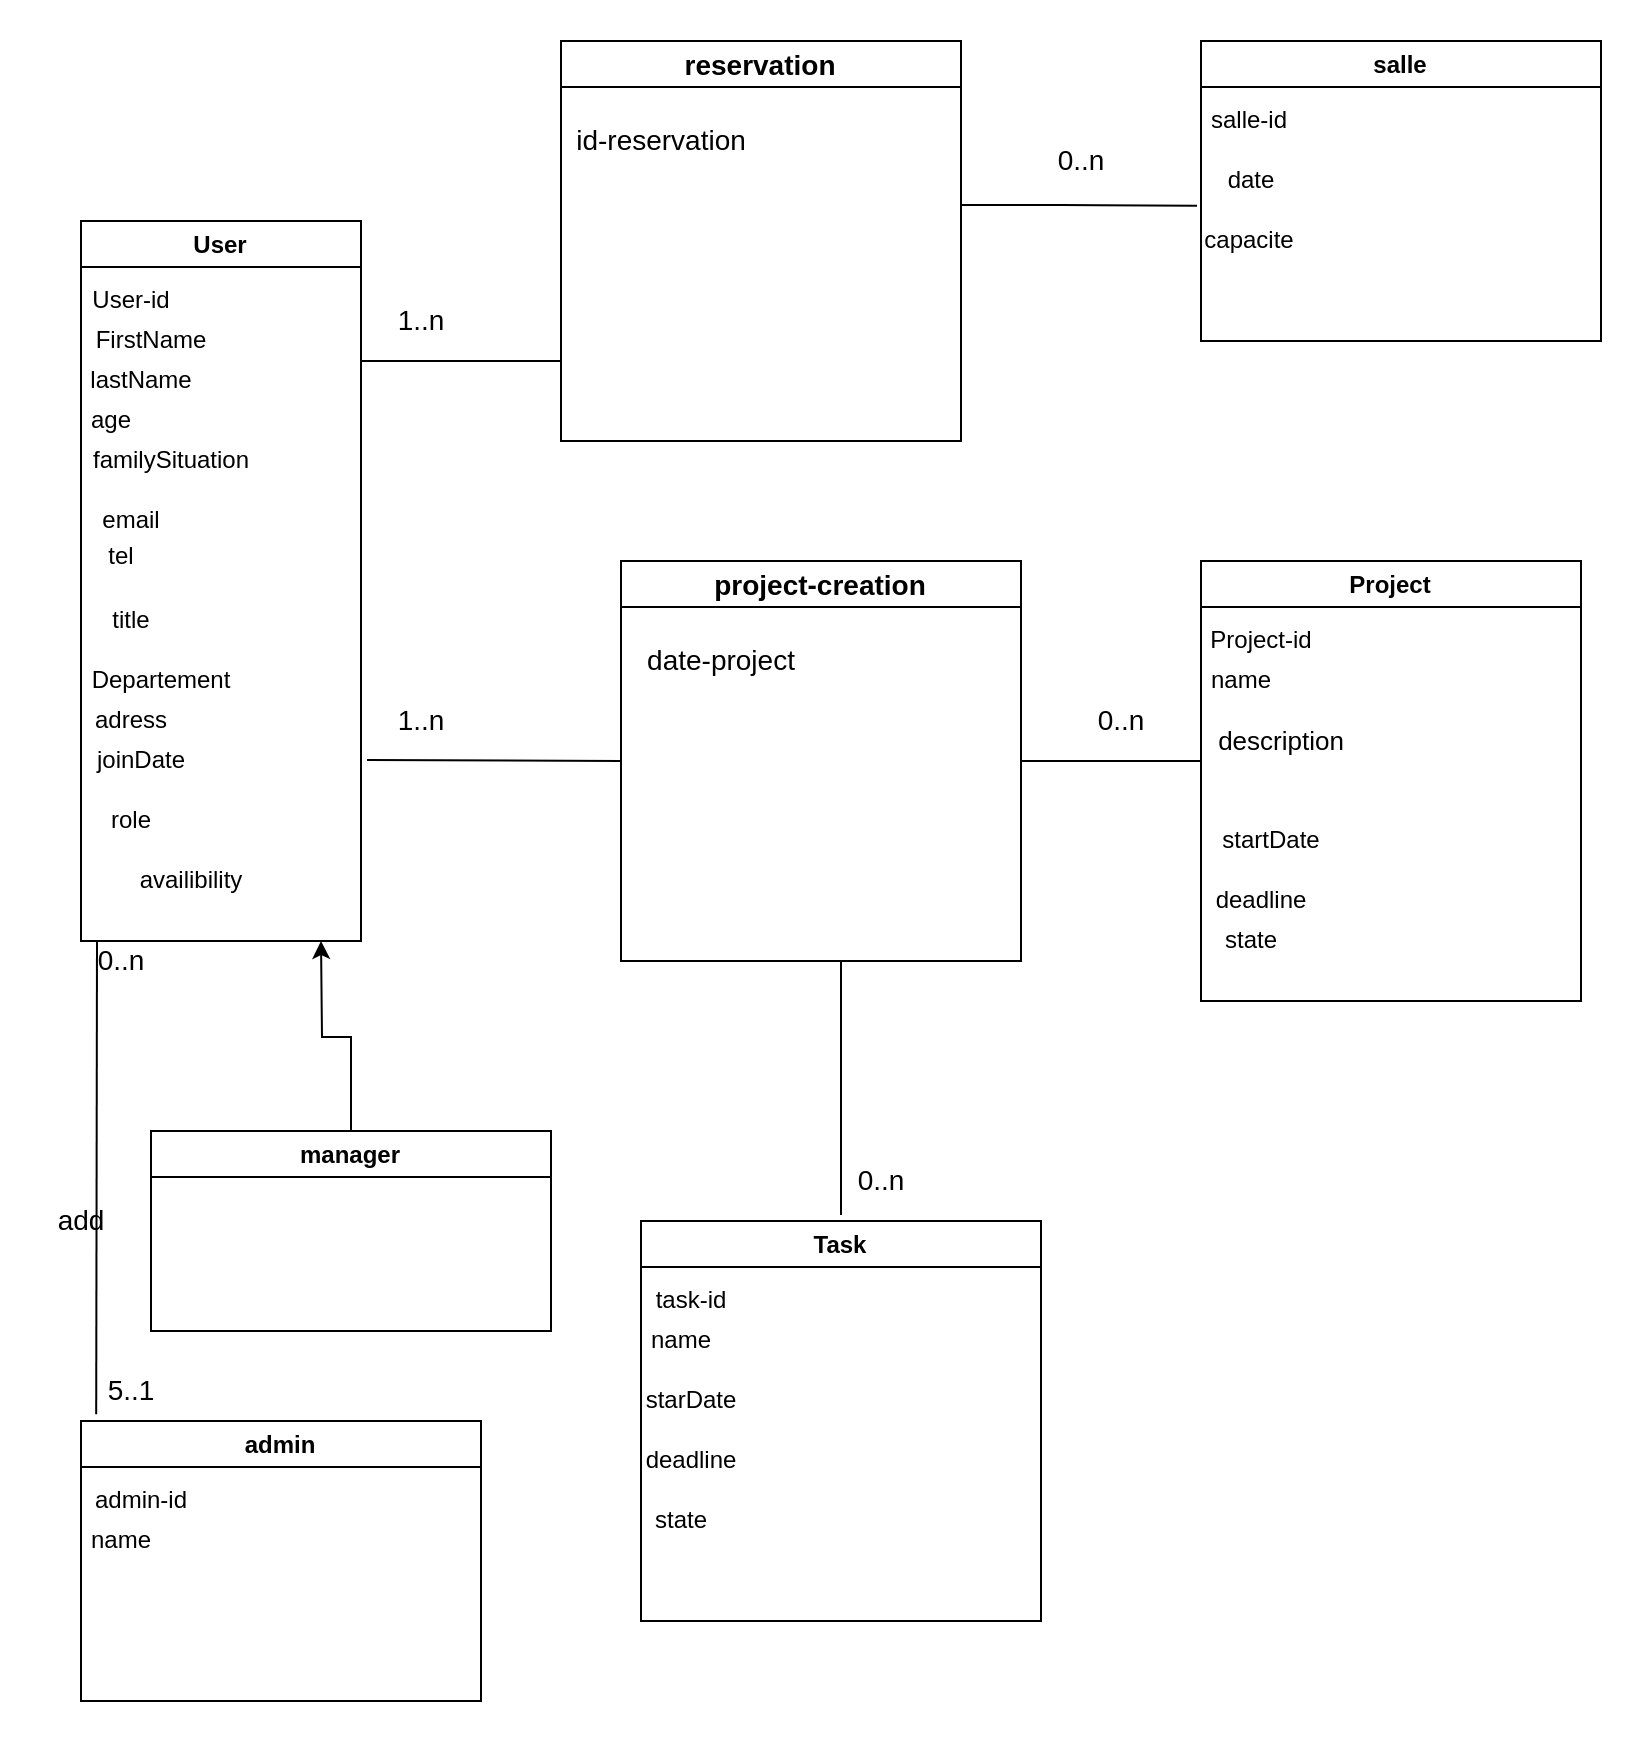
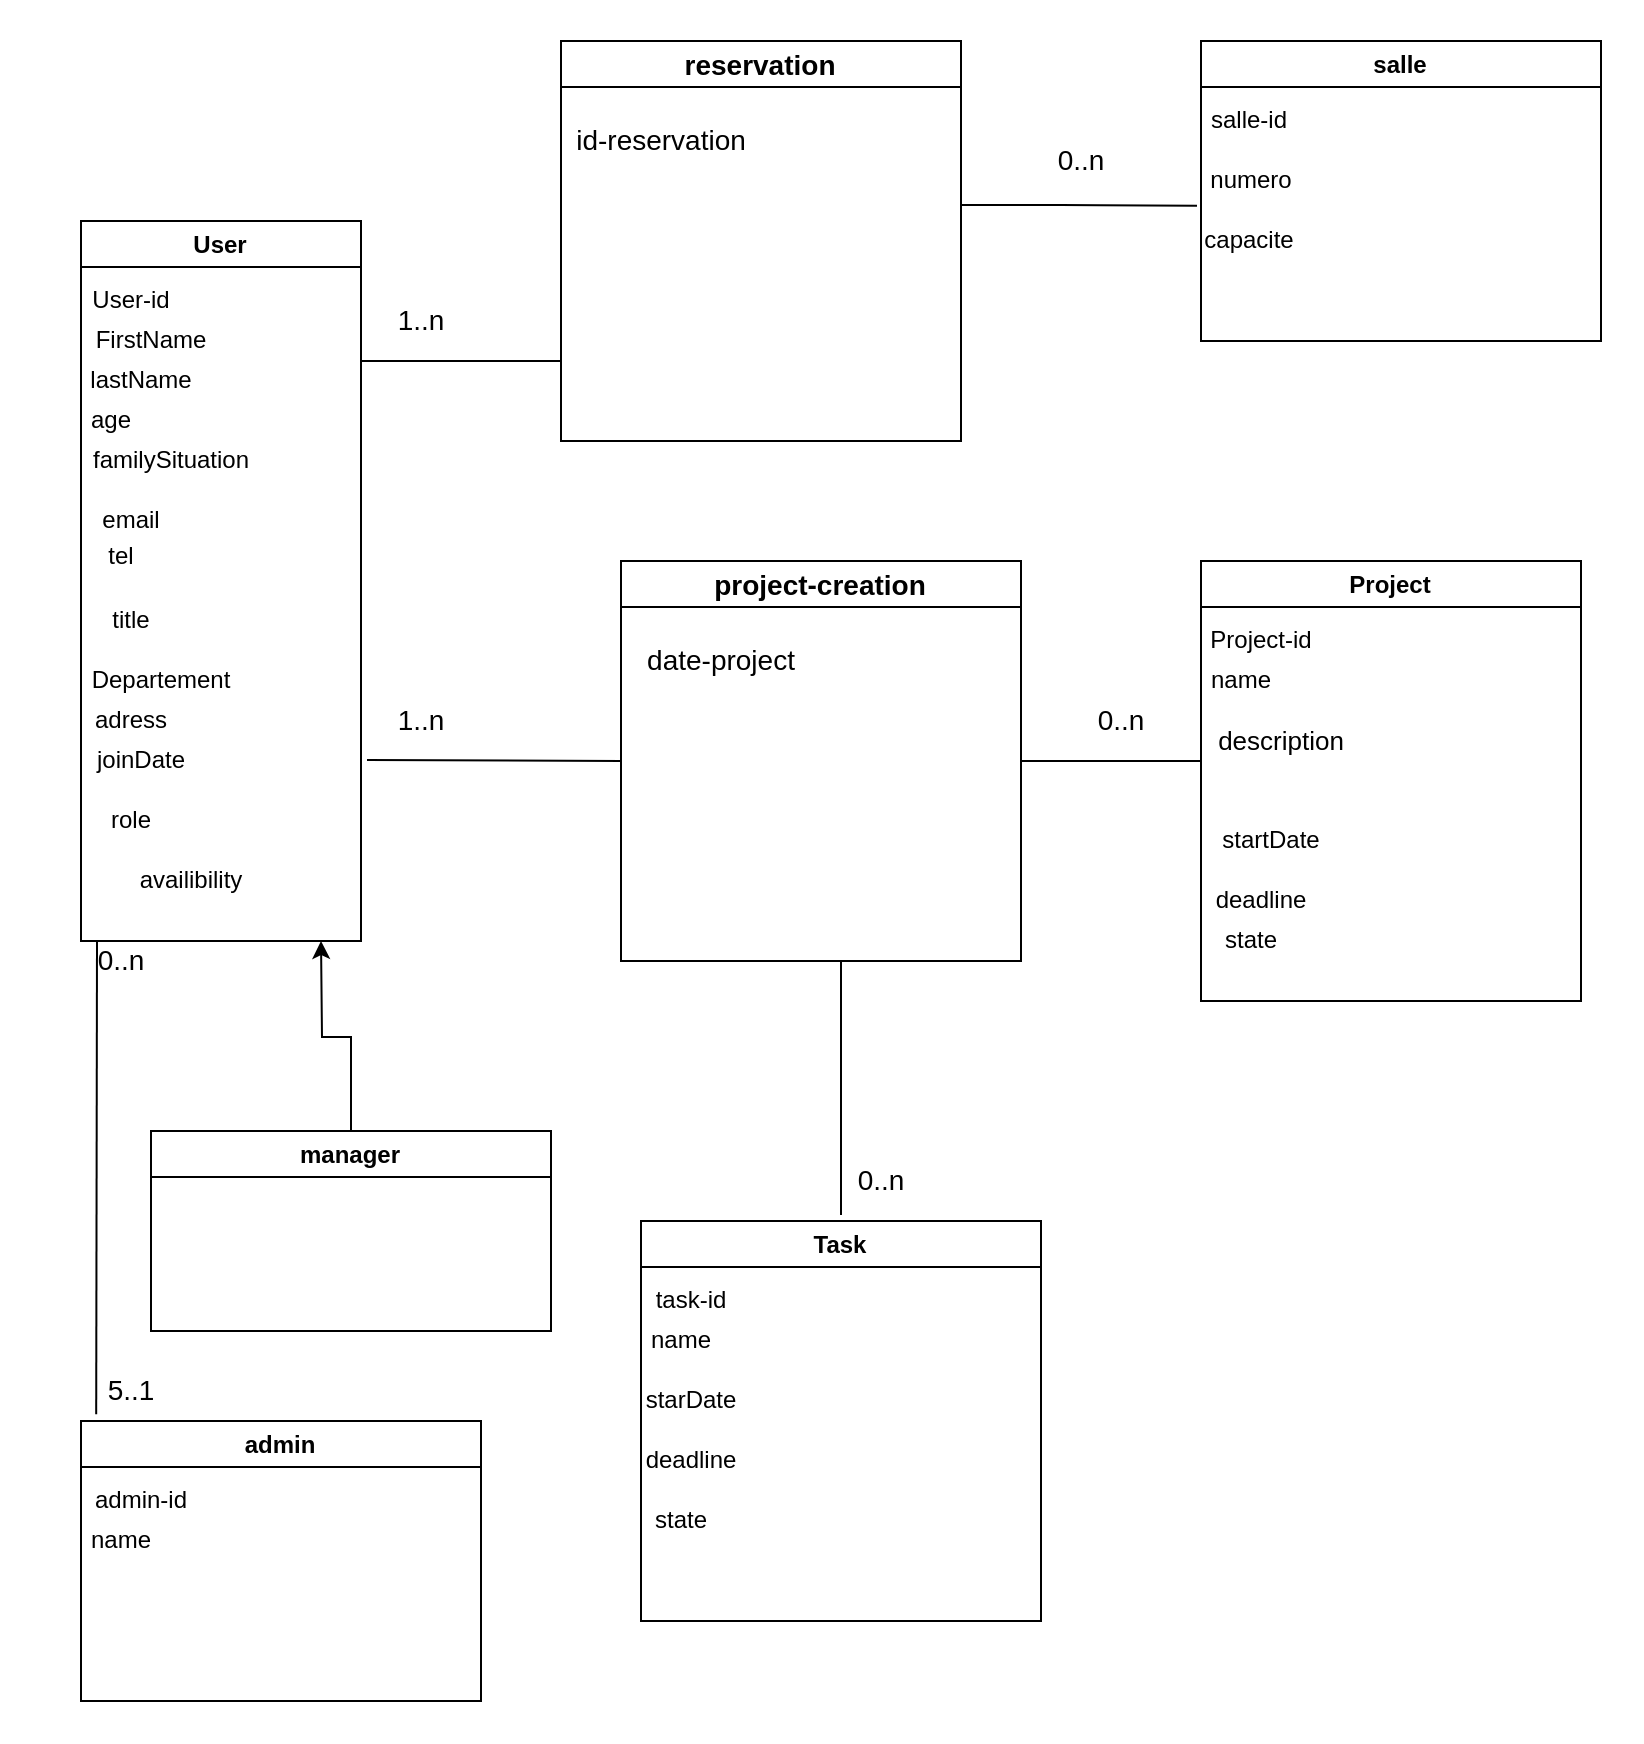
(1252, 181) -> (1252, 181)
(81, 1221) -> none
